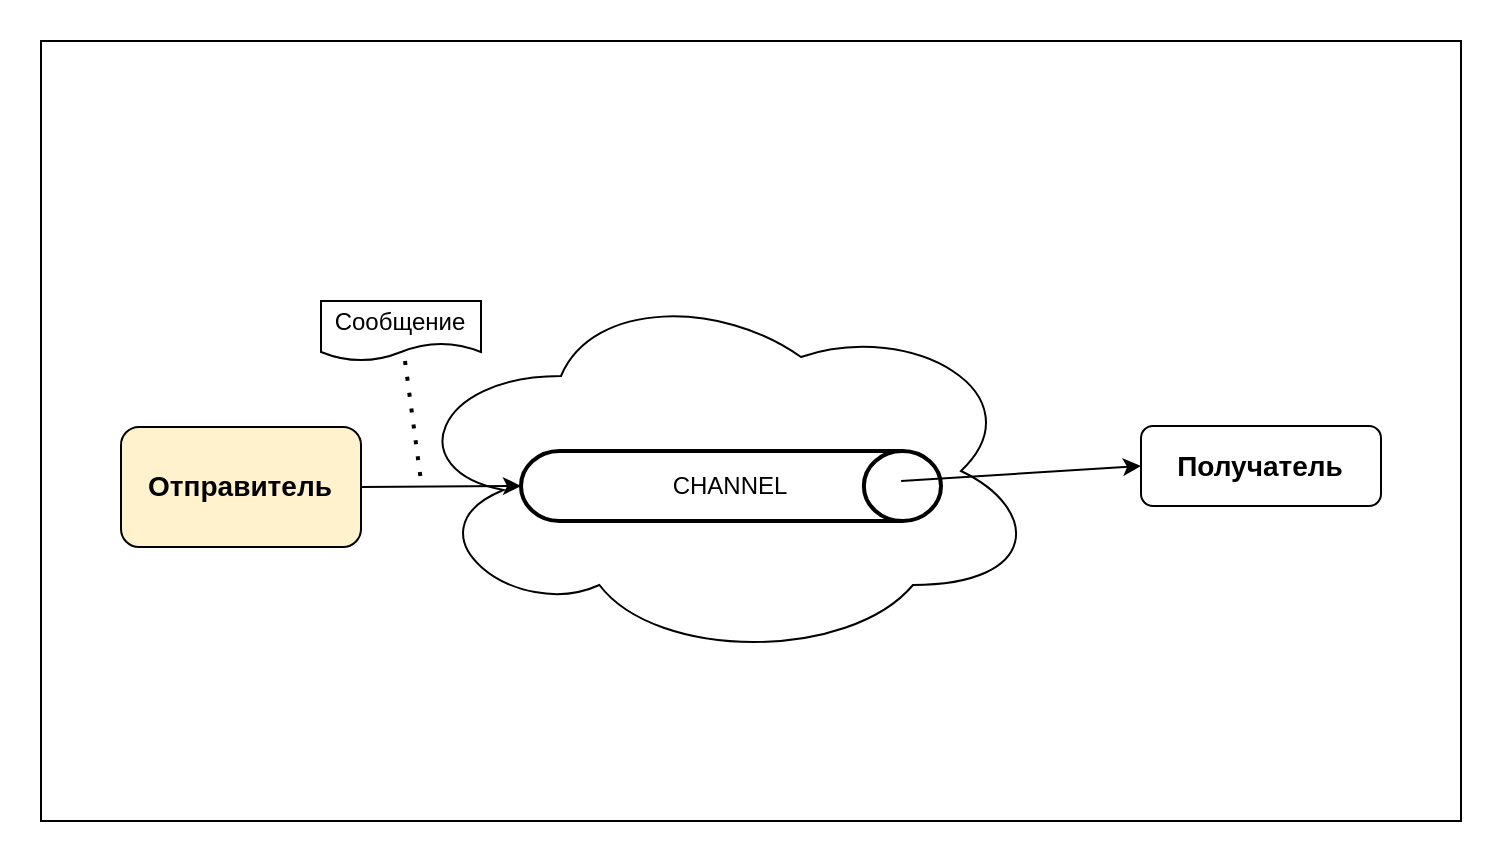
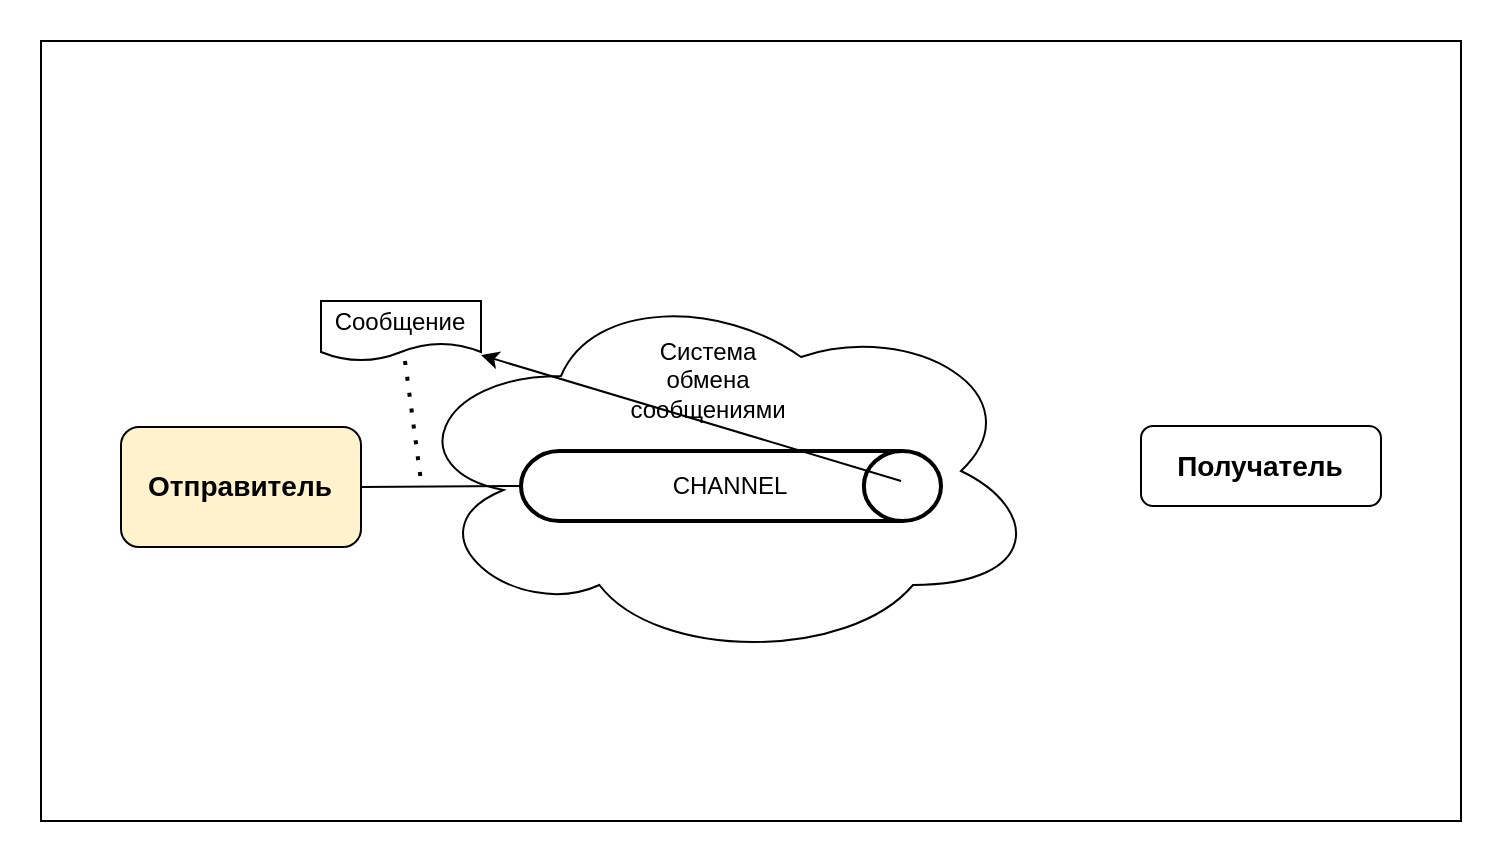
none -> (709, 381)
(1014, 474) -> (678, 414)
(506, 486) -> (511, 486)
